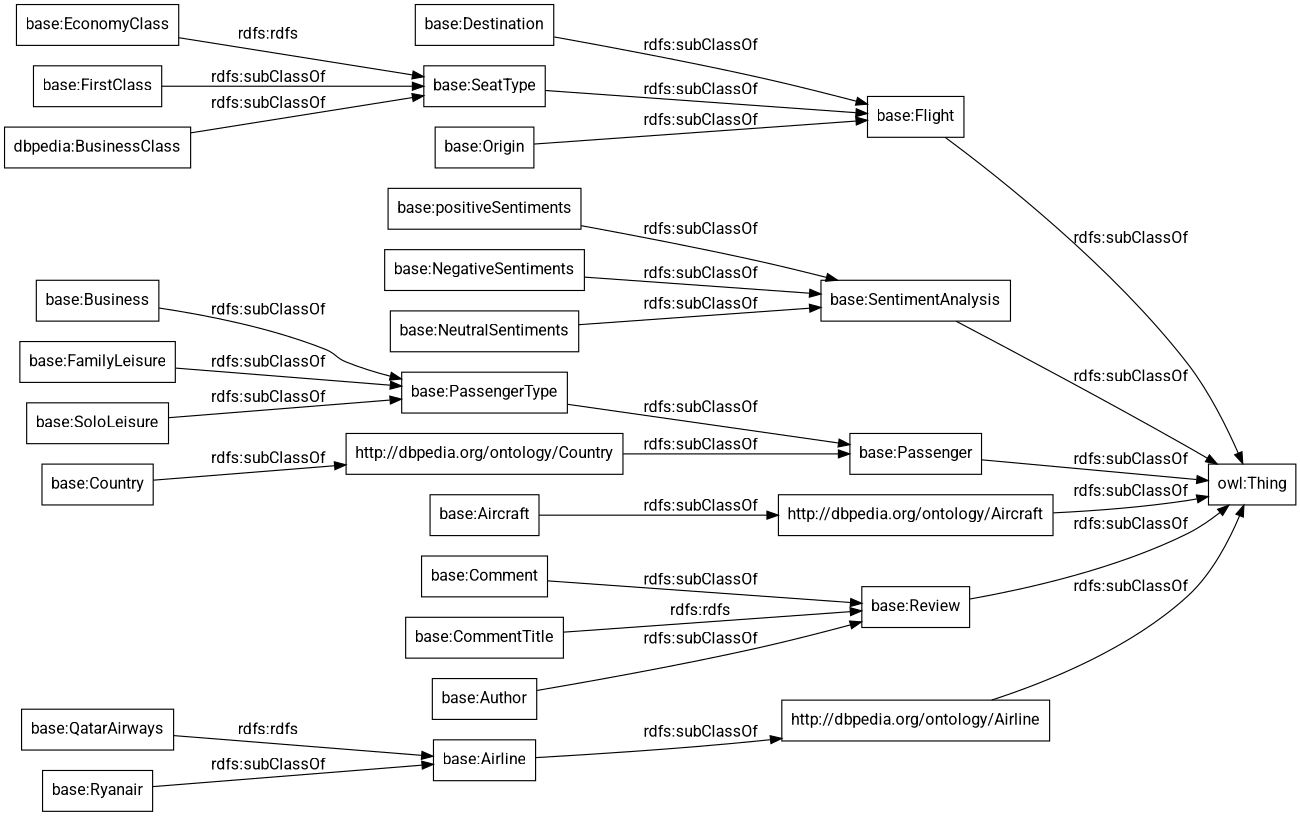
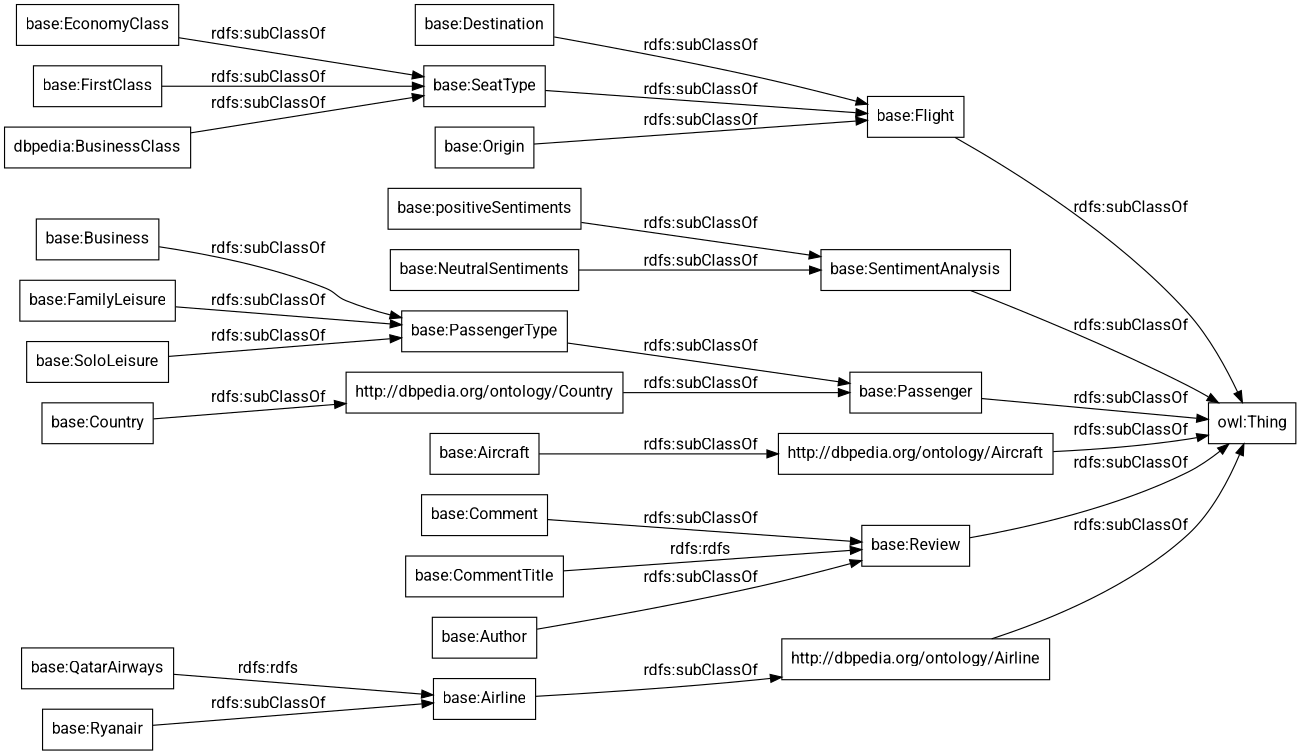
(268, 35) -> (268, 35)
(485, 270) -> none
